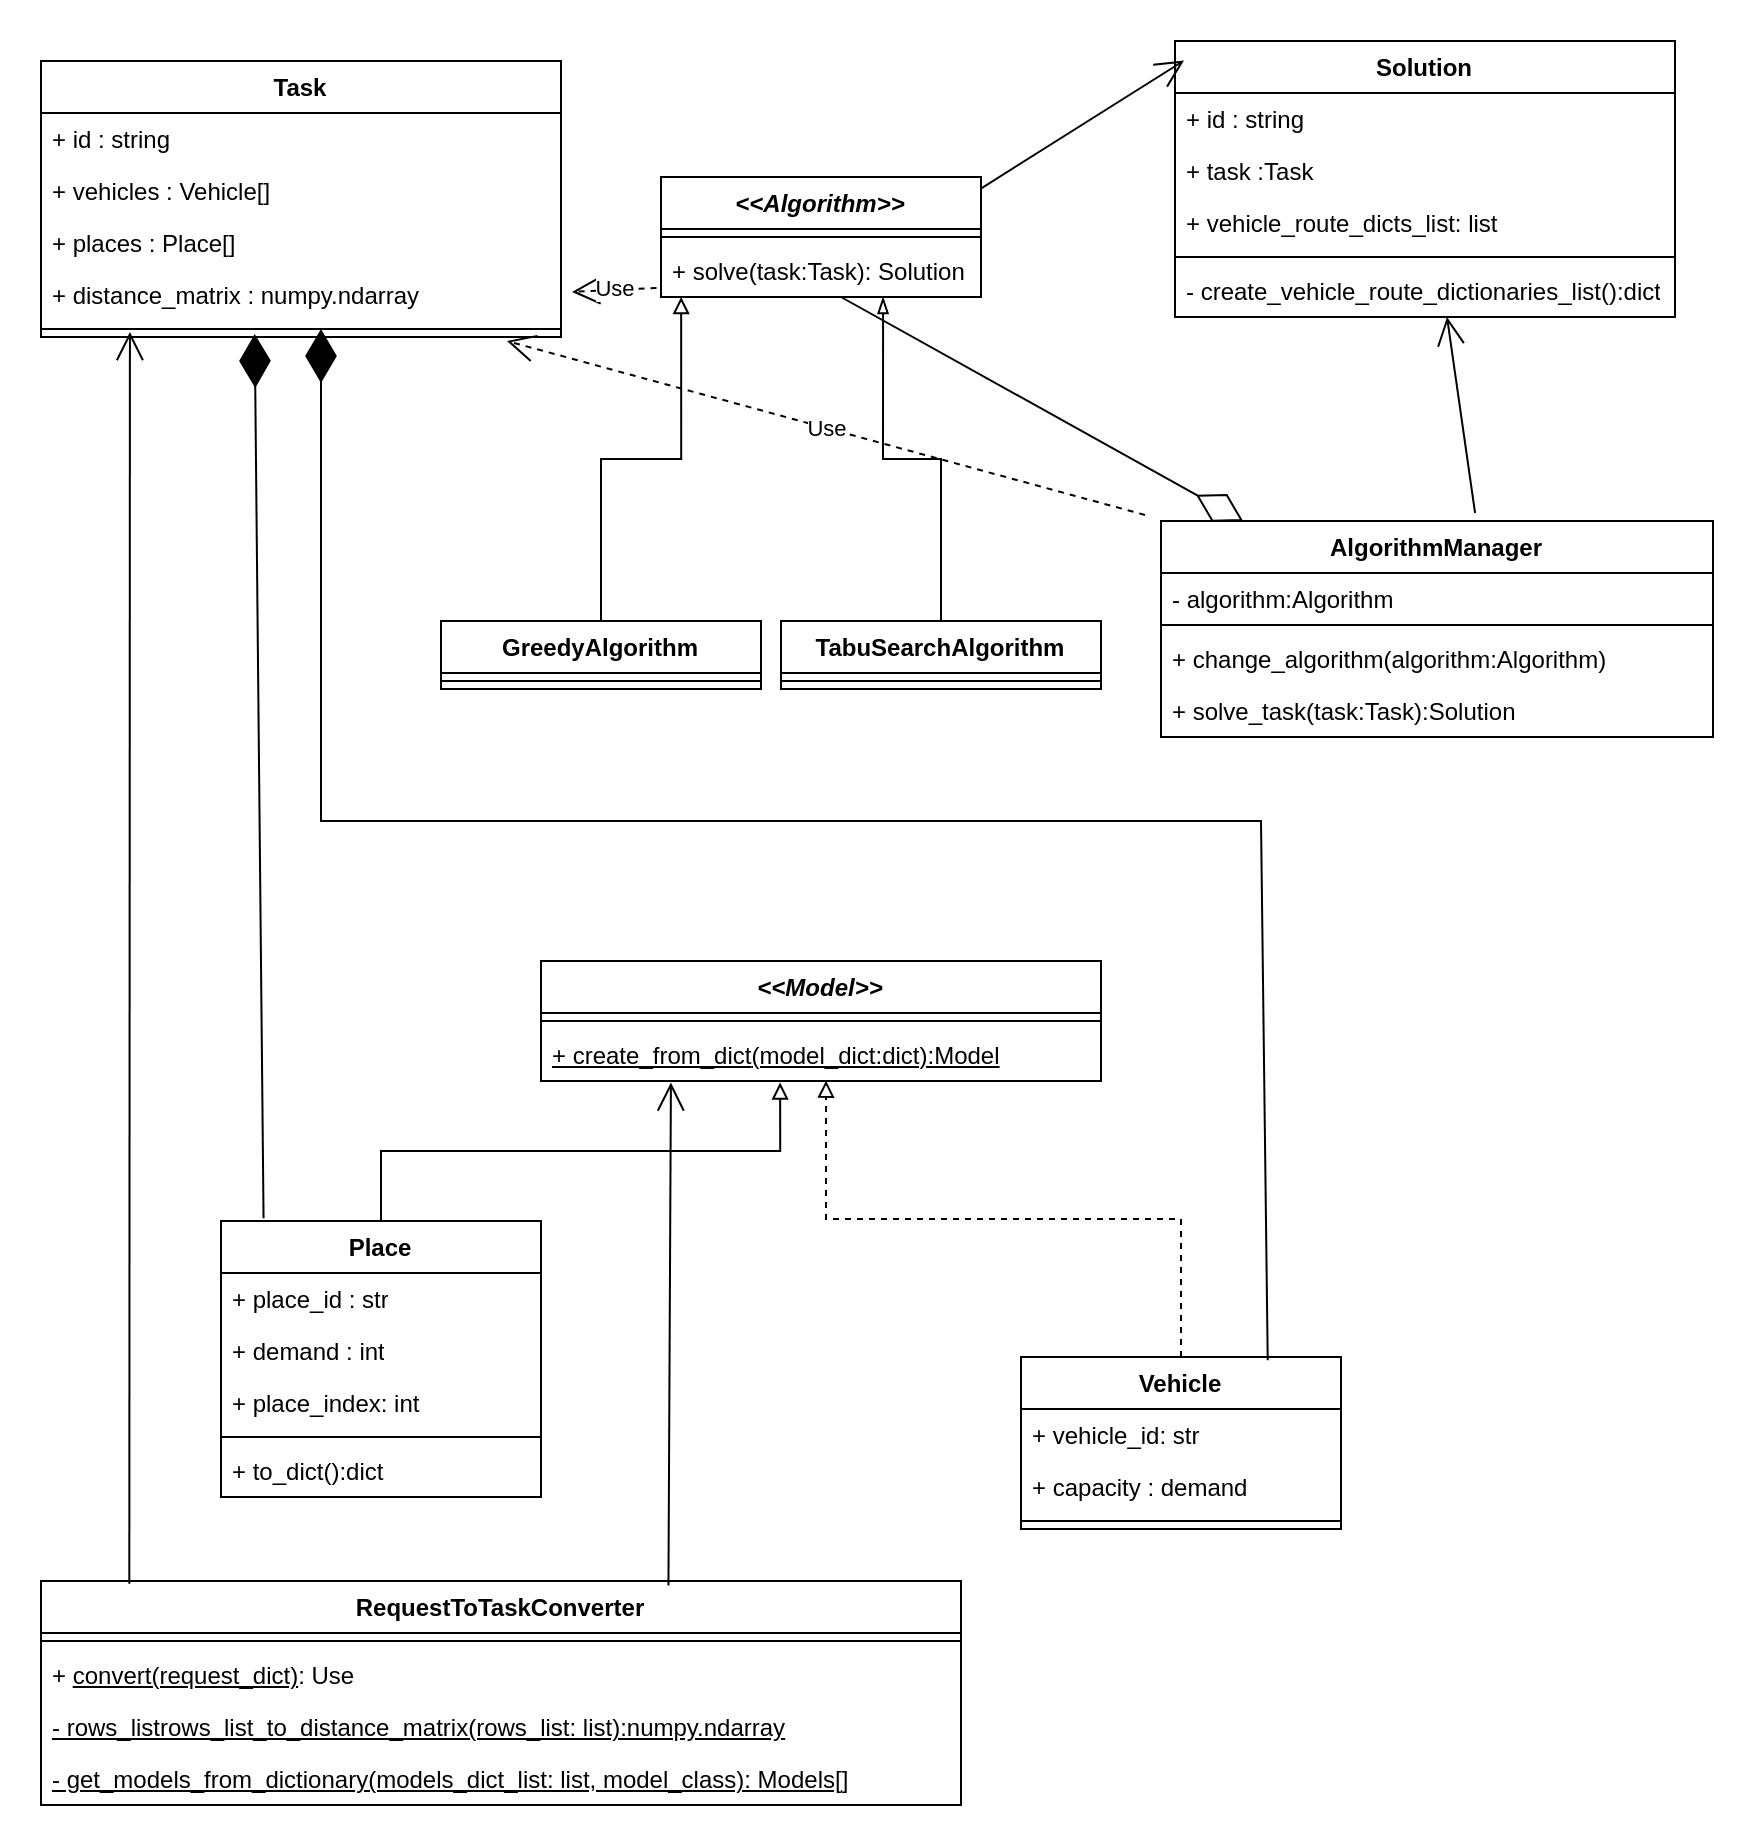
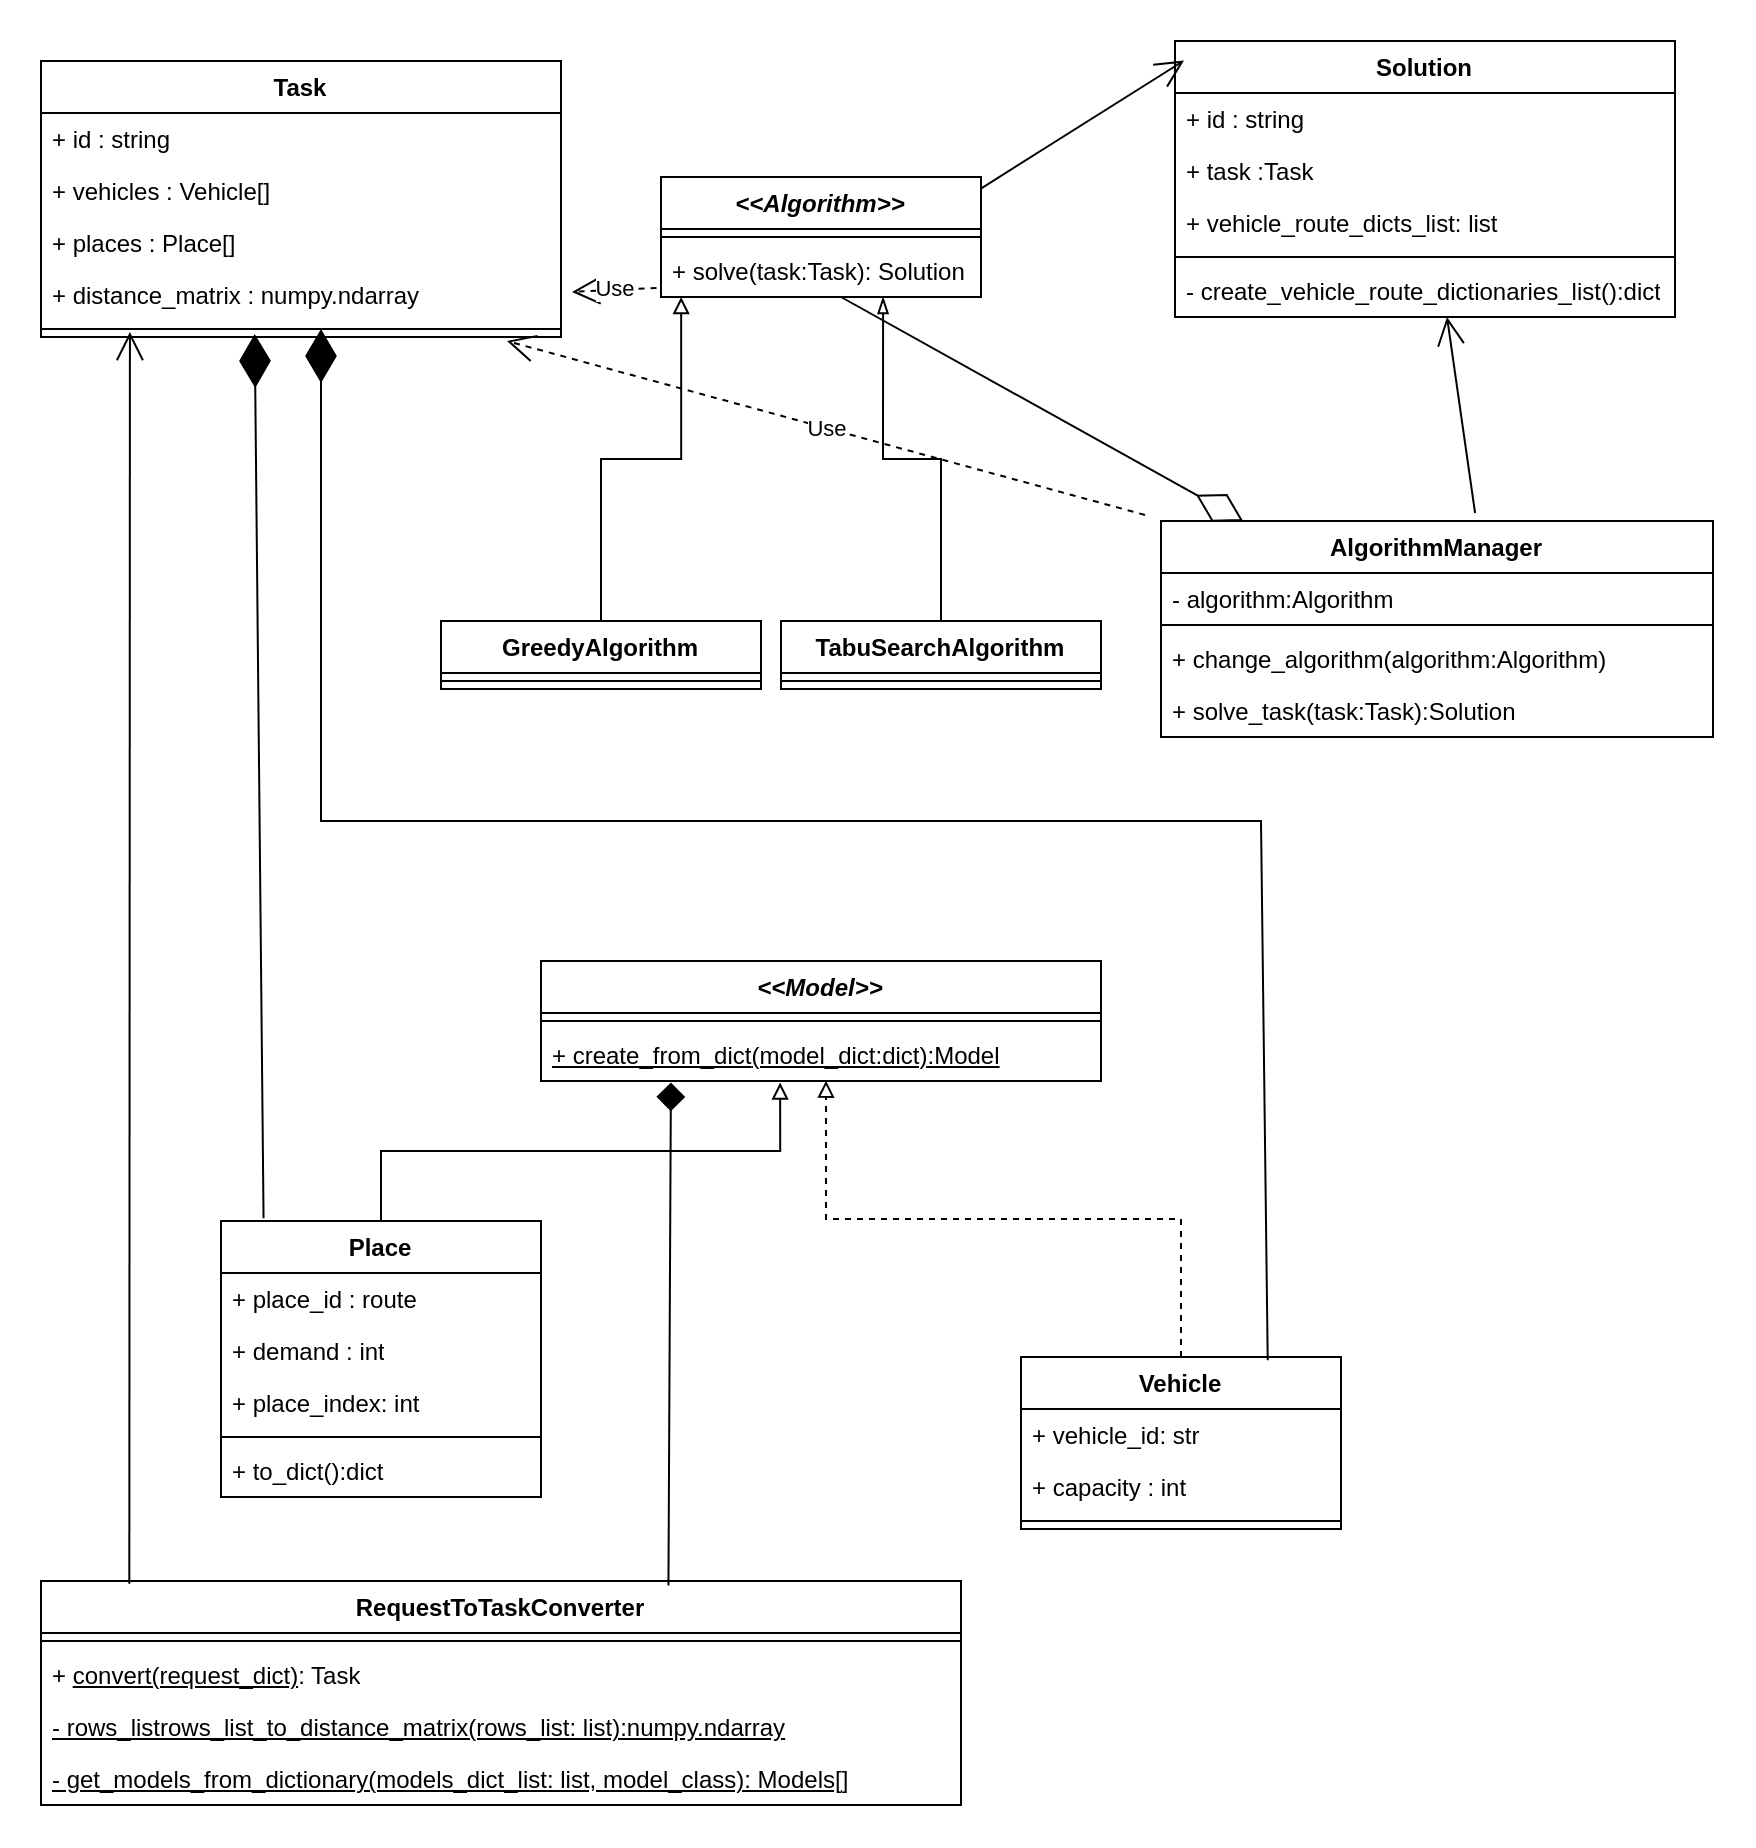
(671, 1099) -> (671, 1111)
(322, 1301) -> (335, 1301)
(1145, 1489) -> (1122, 1489)
(232, 1677) -> (239, 1677)
